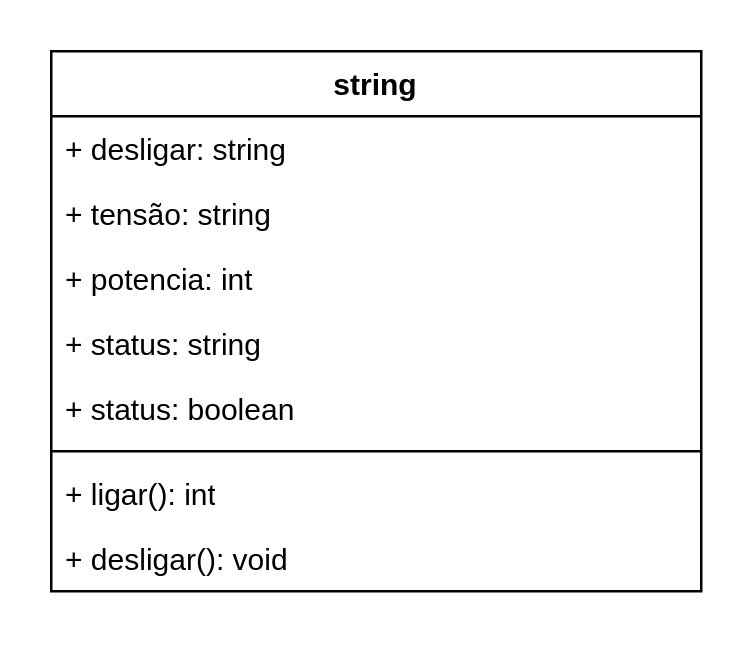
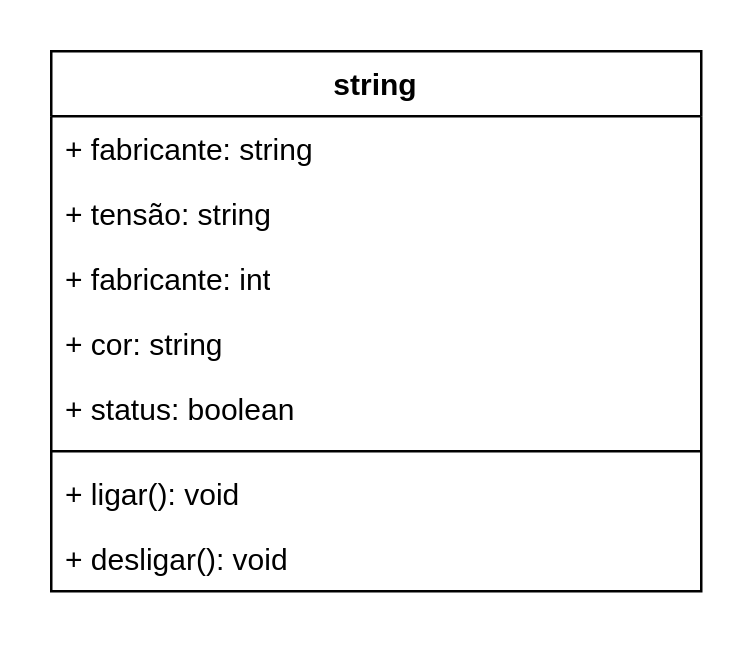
(194, 152) -> (215, 152)
(173, 282) -> (190, 282)
(185, 347) -> (160, 347)
(160, 497) -> (169, 497)
